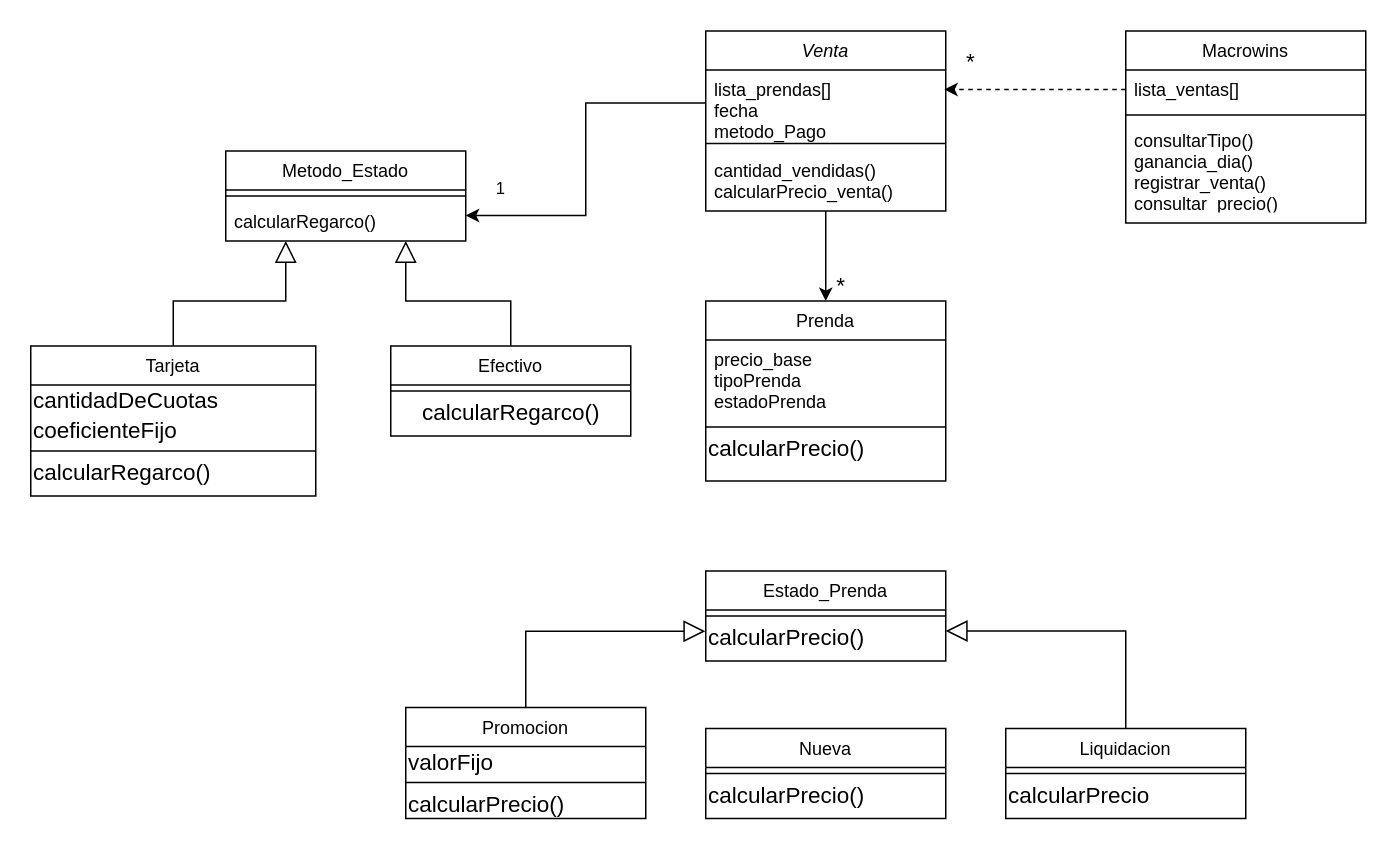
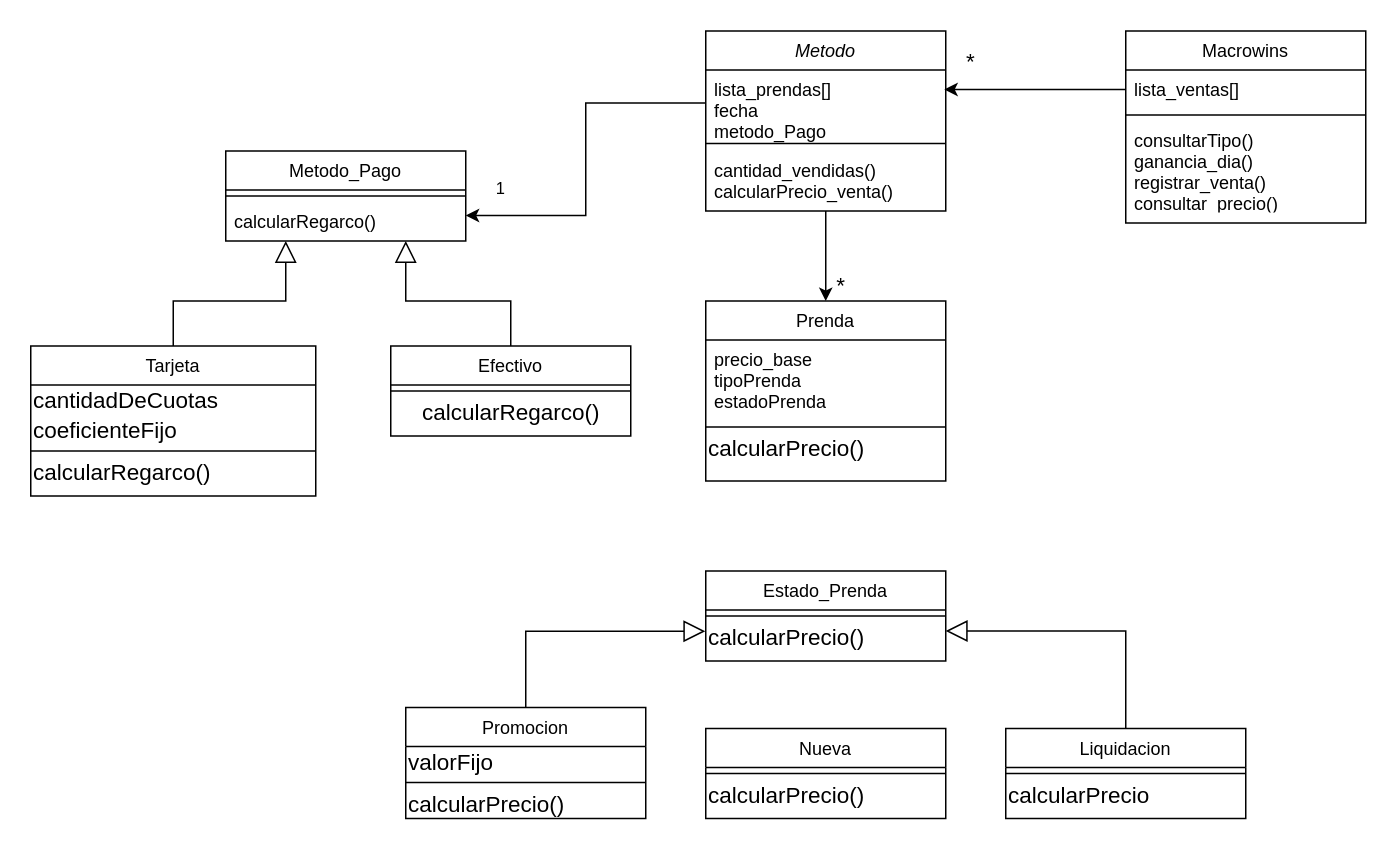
(825, 51) -> (825, 51)
(1038, 89) -> (1038, 89)
(345, 171) -> (345, 171)
